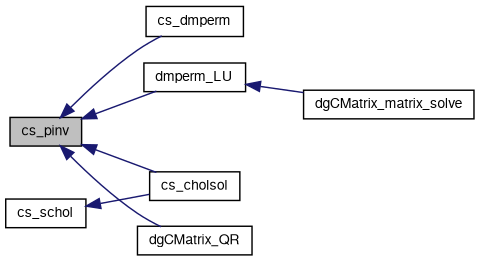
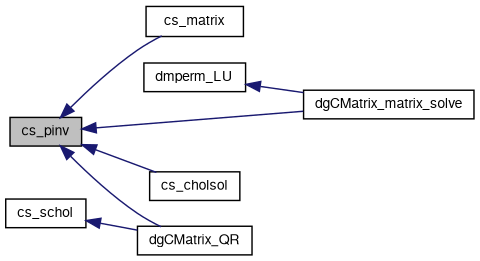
(195, 21) -> (195, 21)
(126, 102) -> (200, 120)
(131, 198) -> (119, 227)
